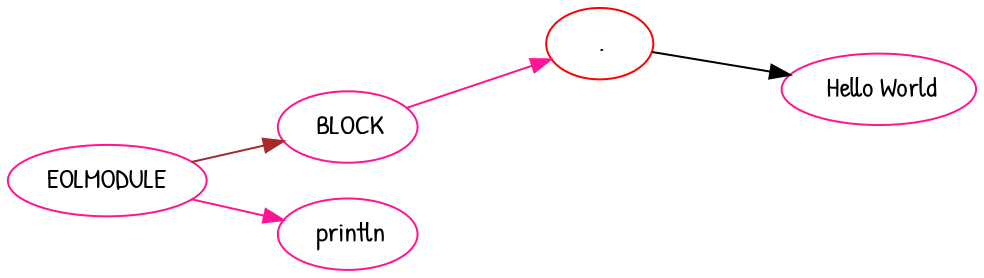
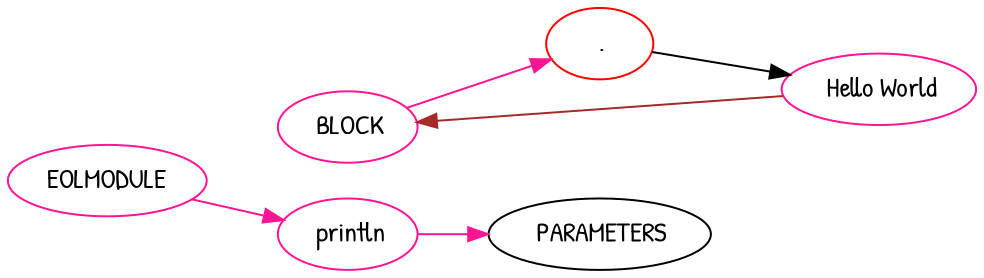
(228, 154) -> (610, 108)
none -> (600, 234)
